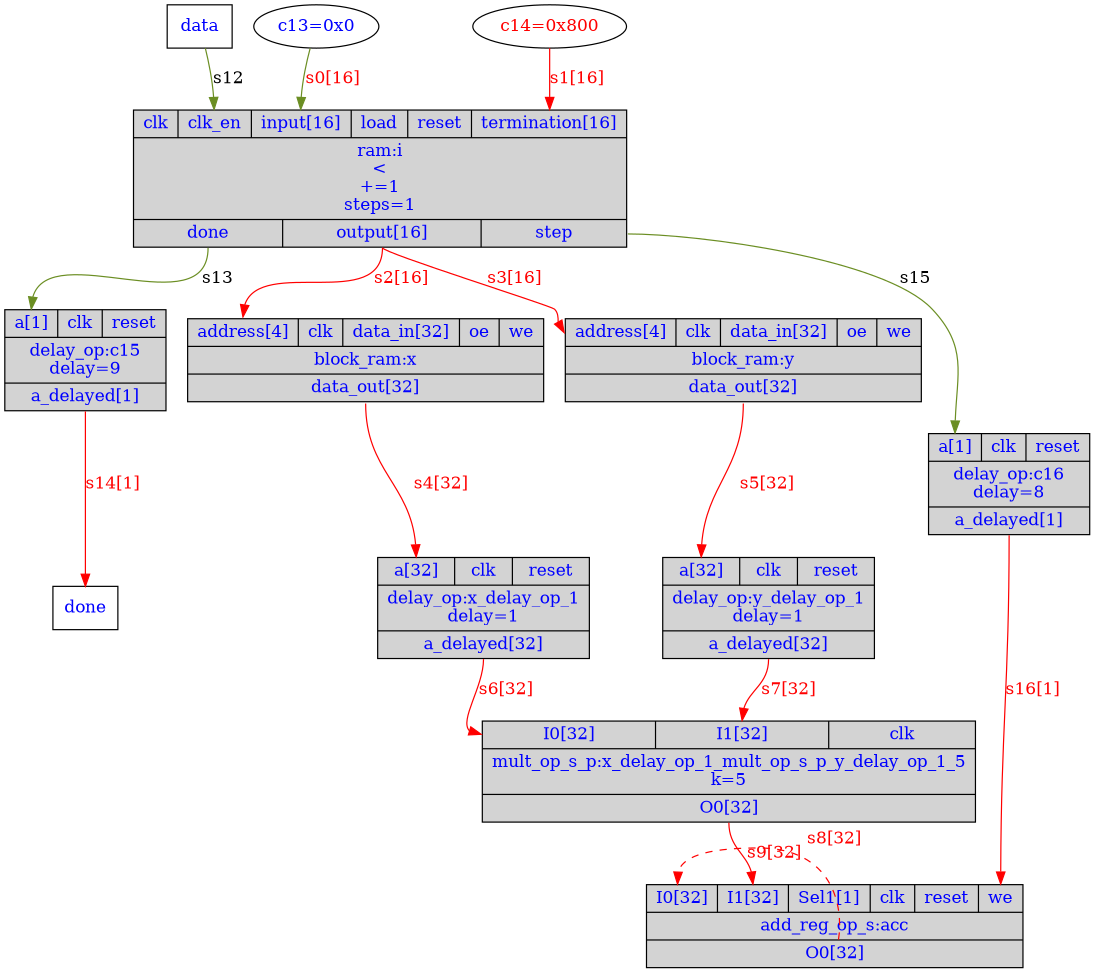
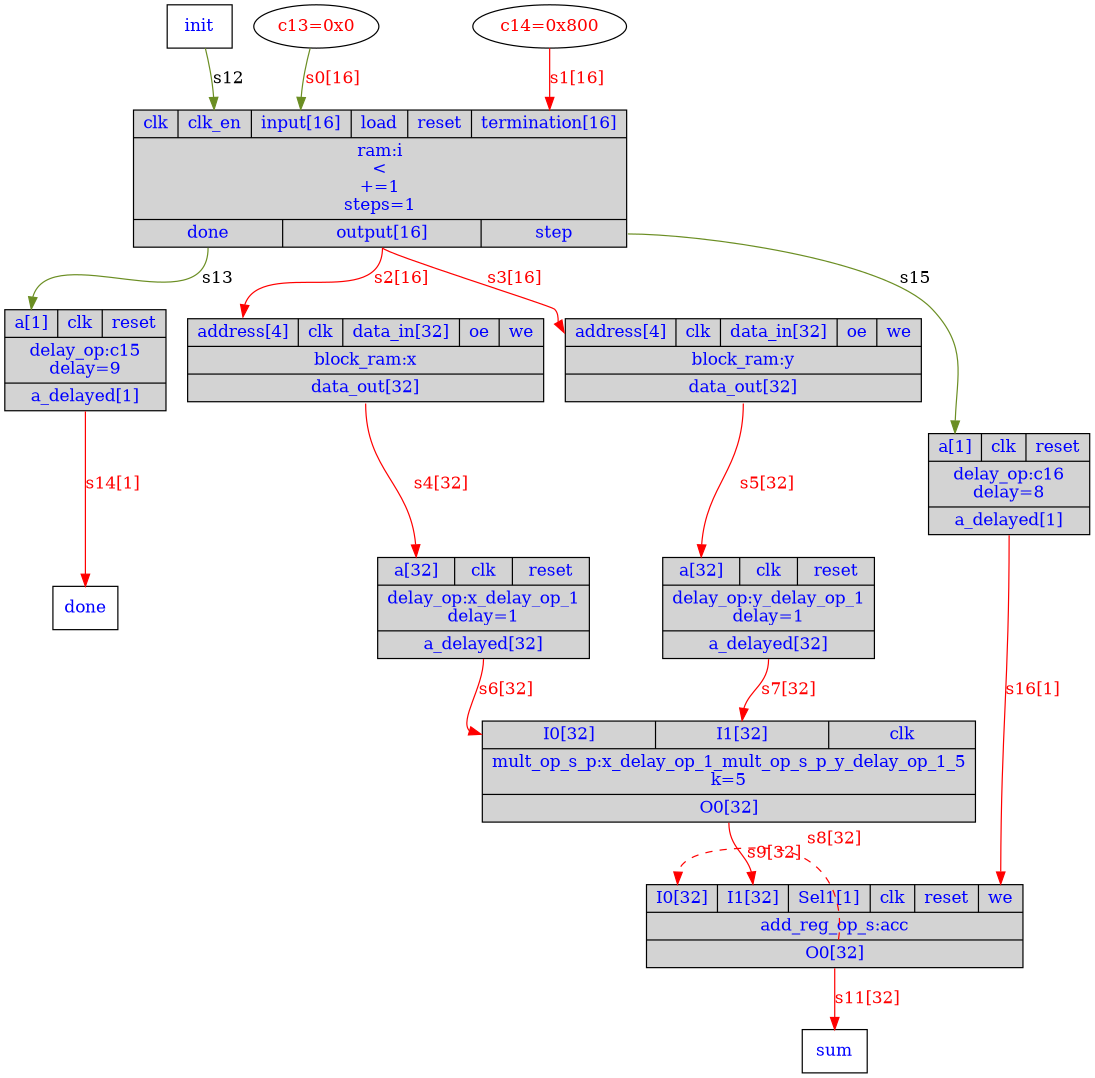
(200, 26) -> (200, 26)
(316, 26) -> (316, 26)
none -> (835, 1051)
